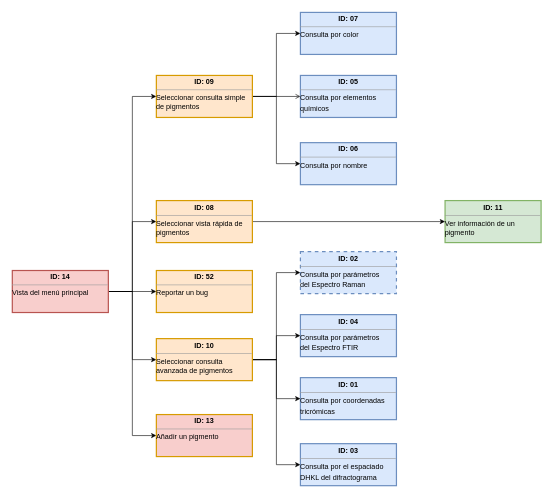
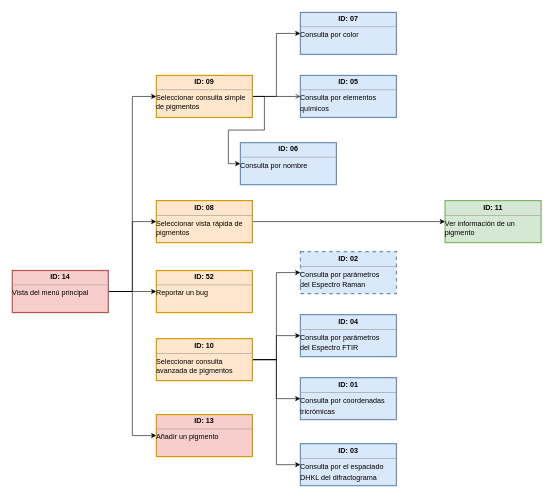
(348, 164) -> (288, 164)
(143, 359) -> none
